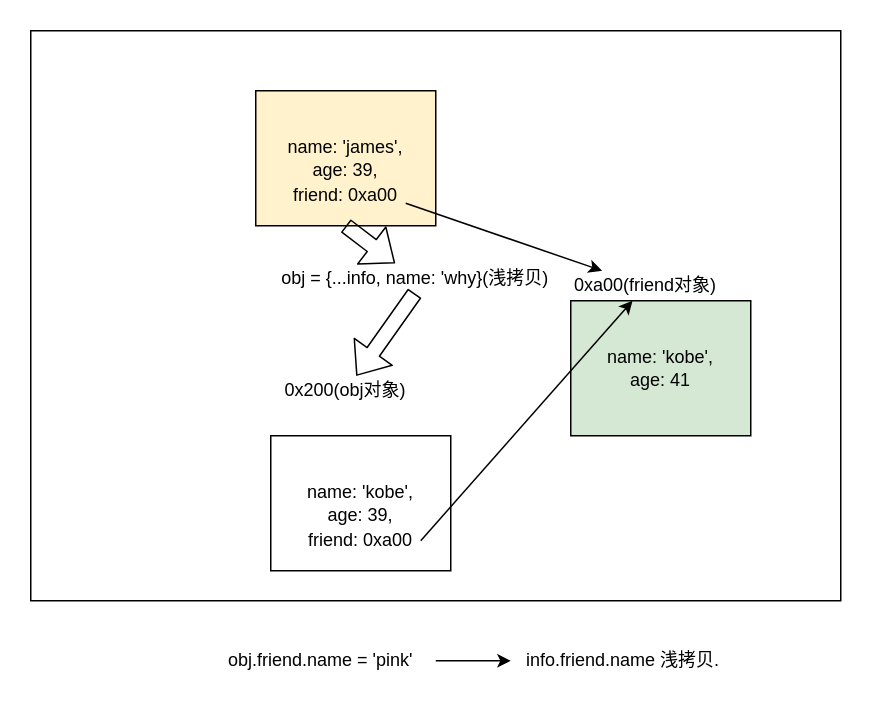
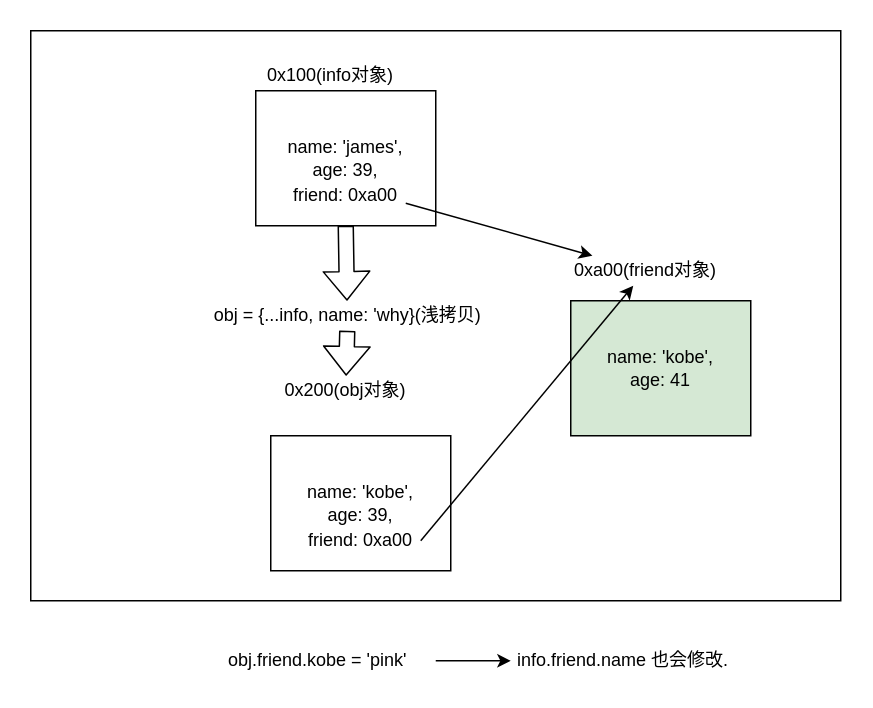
none -> (331, 76)
(346, 158) -> (346, 158)
(415, 278) -> (347, 316)
(646, 286) -> (646, 271)
(331, 661) -> (331, 661)
(623, 661) -> (623, 661)
